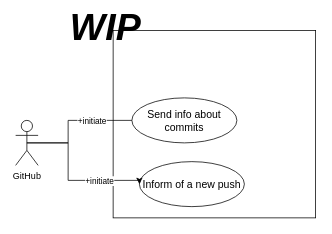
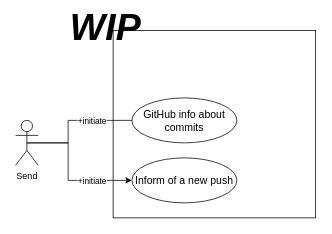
(184, 120) -> (184, 120)
(27, 176) -> (27, 176)
(192, 184) -> (184, 180)
